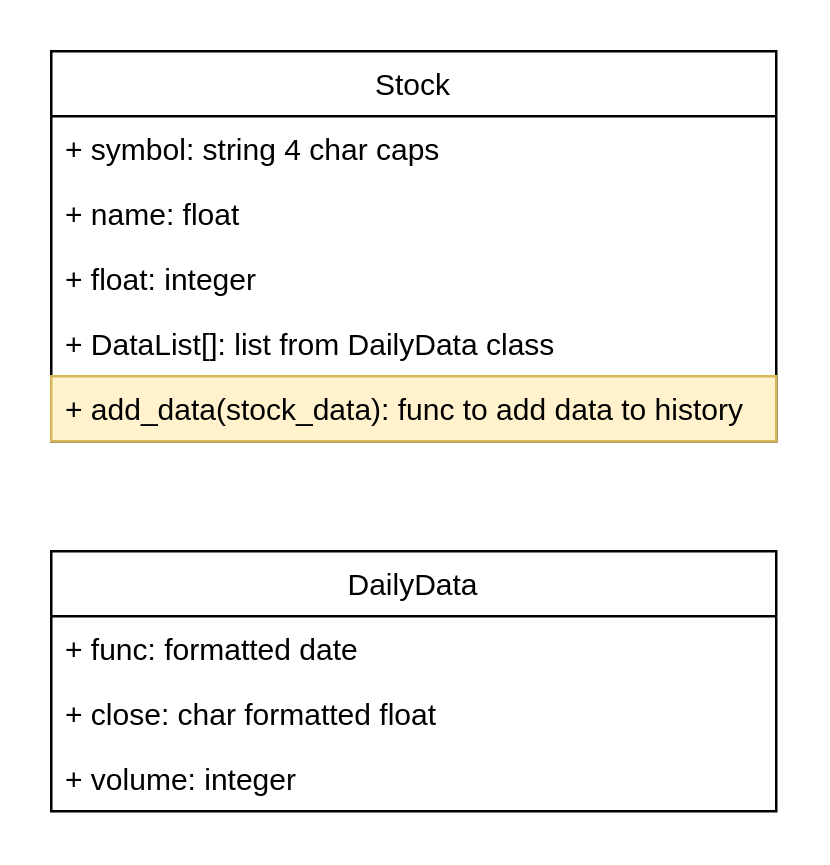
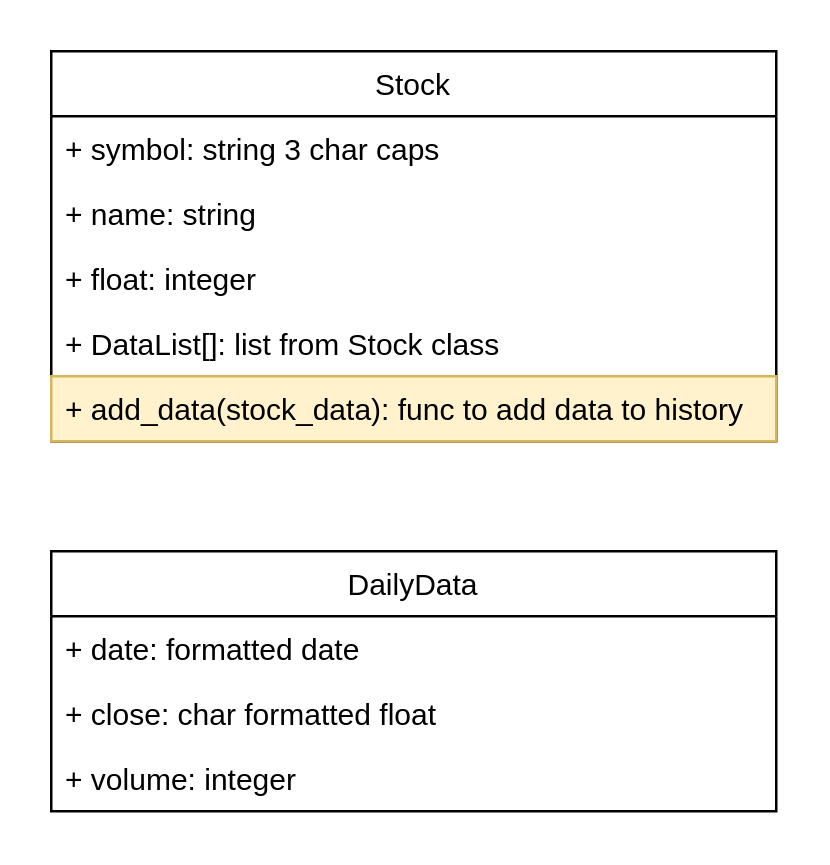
(269, 150) -> (269, 150)
(159, 215) -> (167, 215)
(346, 345) -> (320, 345)
(234, 650) -> (234, 650)
